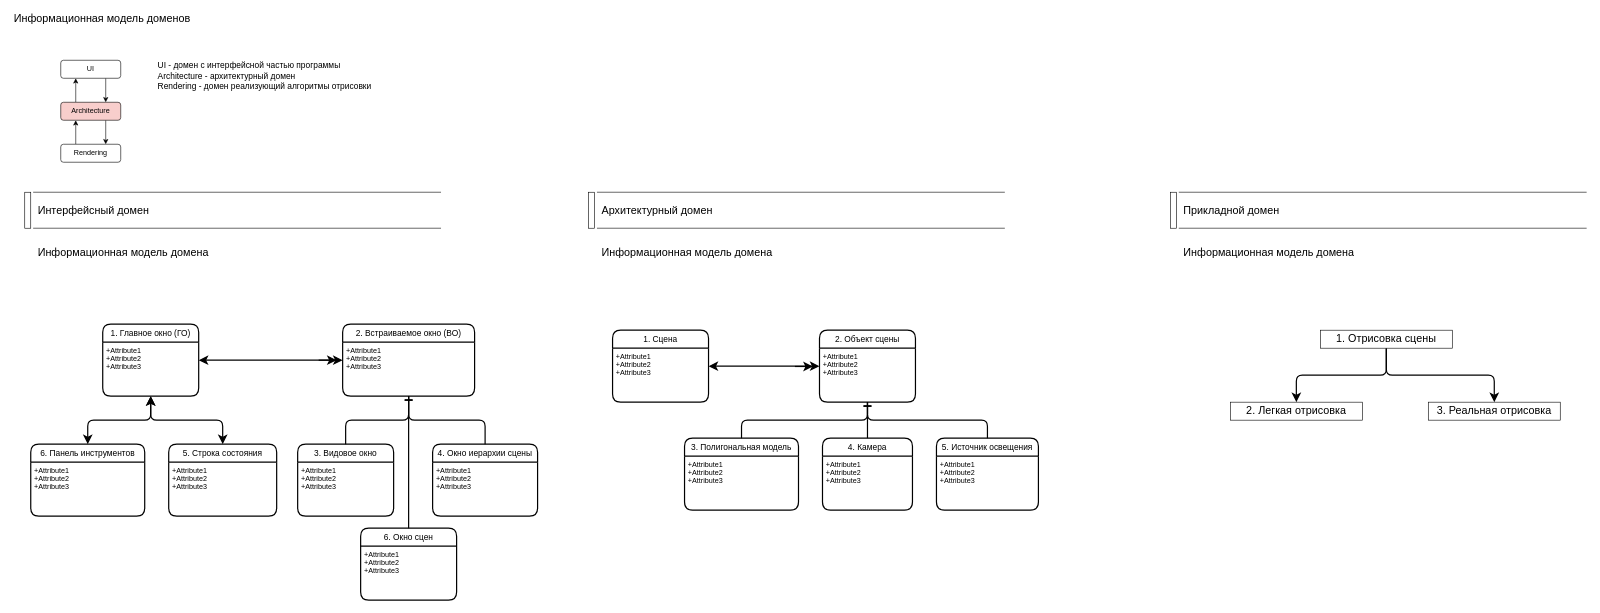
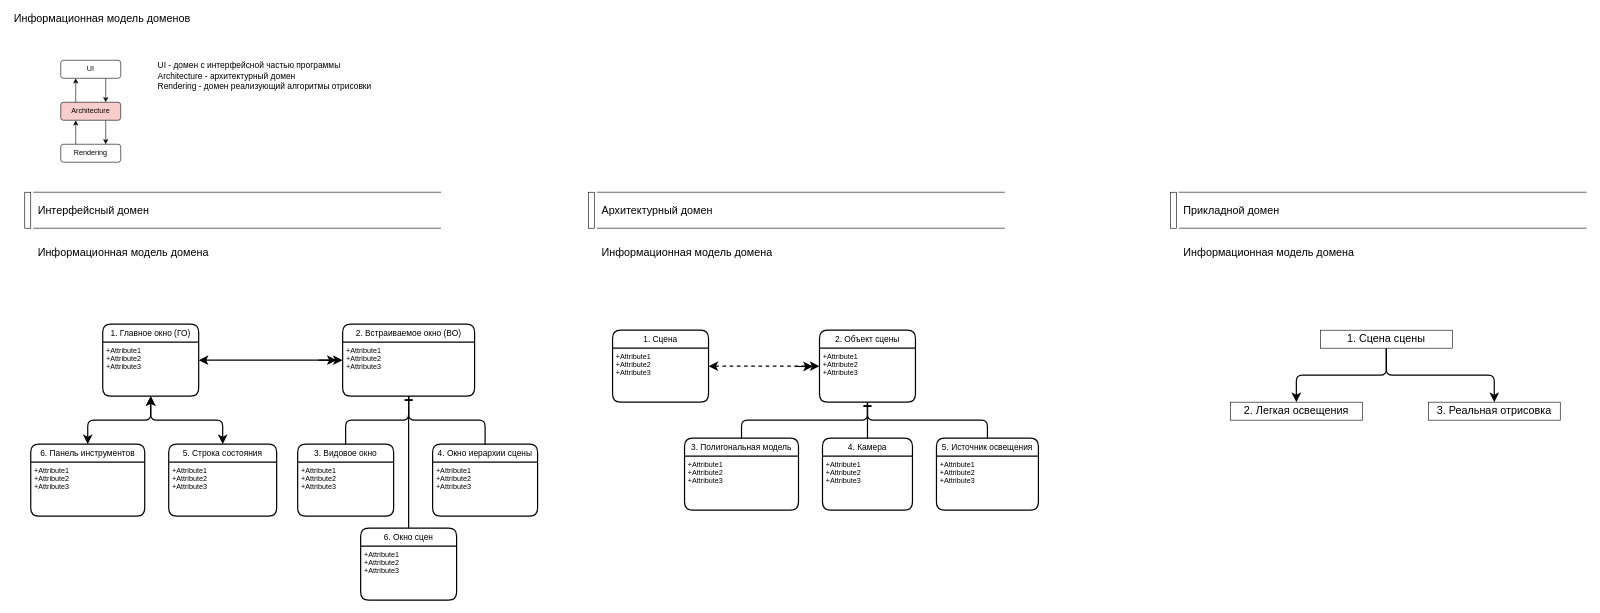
(1386, 339) -> (1386, 339)
(755, 366) -> (755, 366)
(1296, 411) -> (1296, 411)
